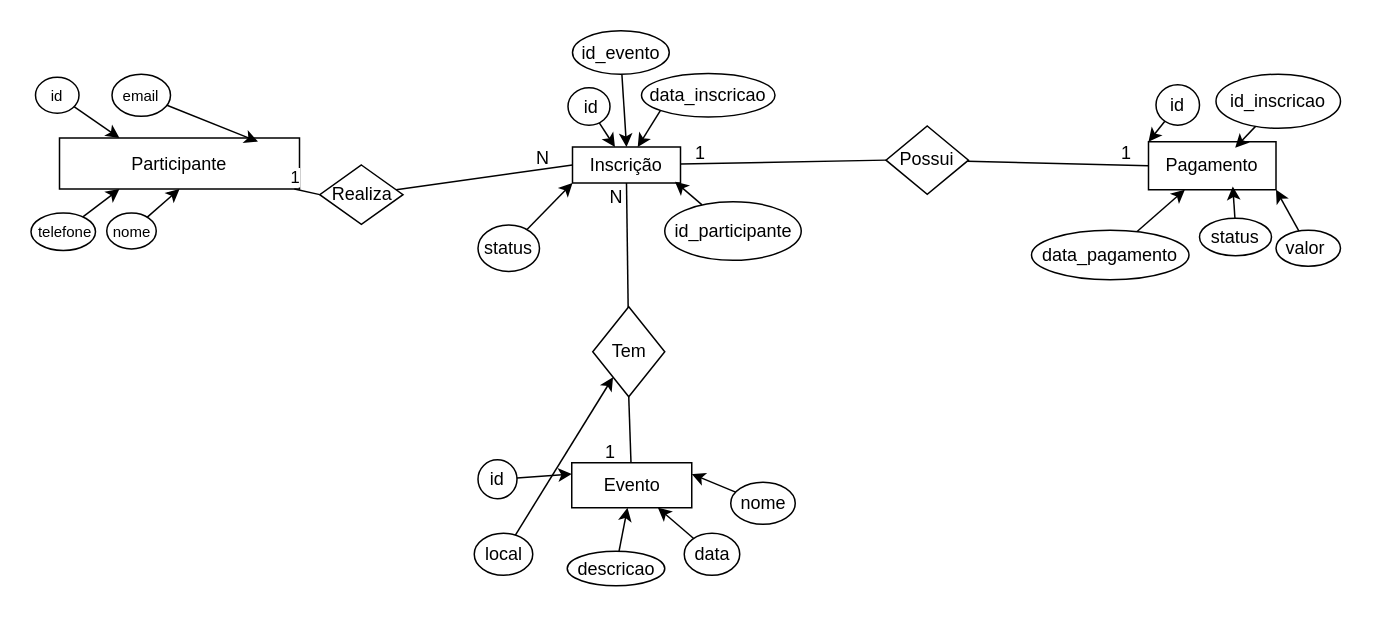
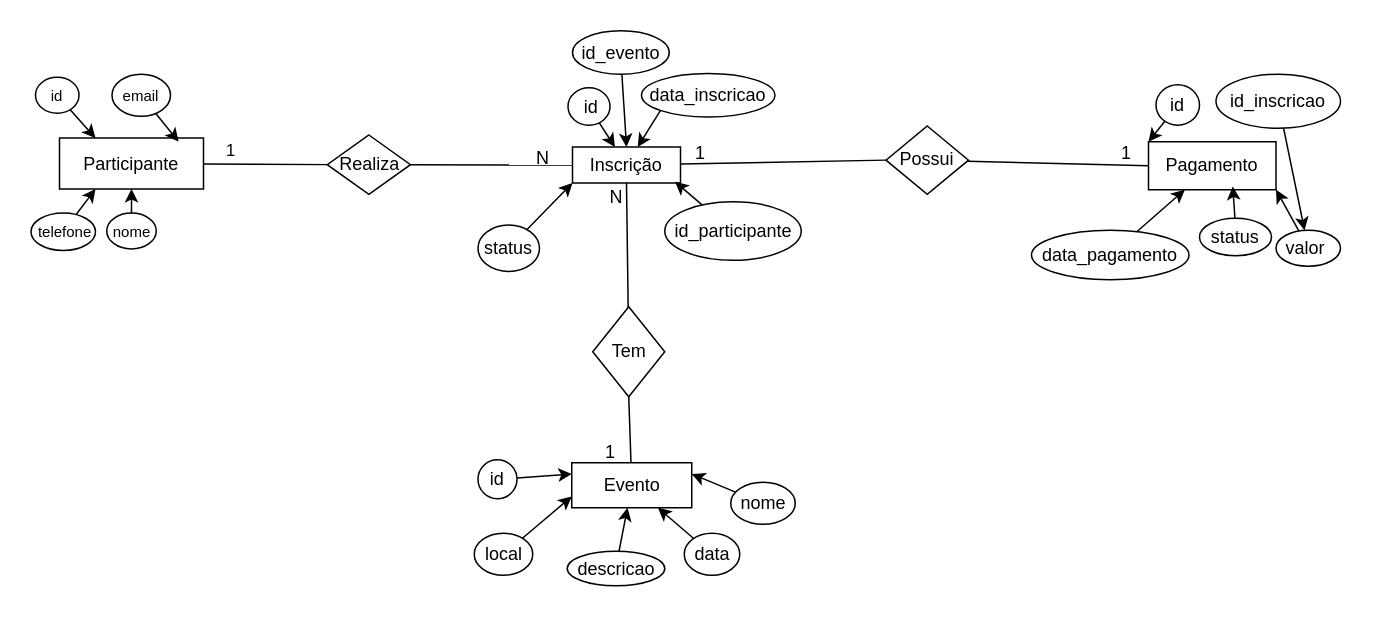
(1249, 133) -> (1293, 175)
(179, 164) -> (131, 164)
(361, 195) -> (369, 165)
(561, 460) -> (543, 521)
